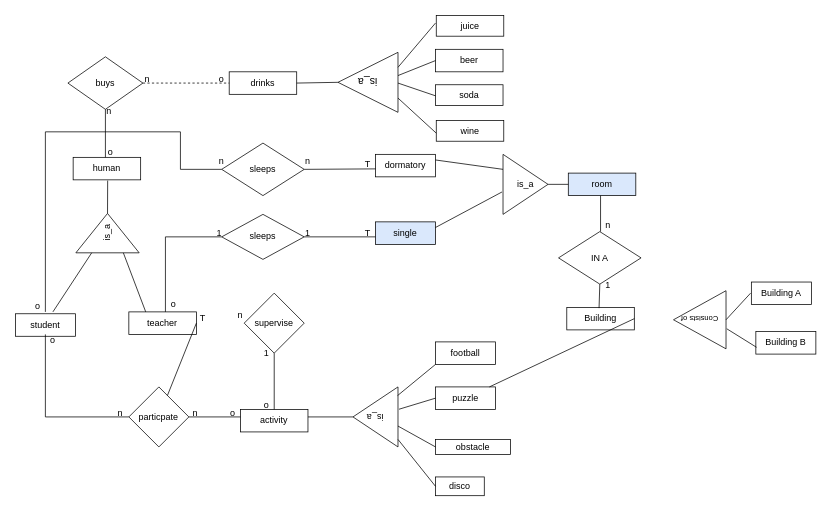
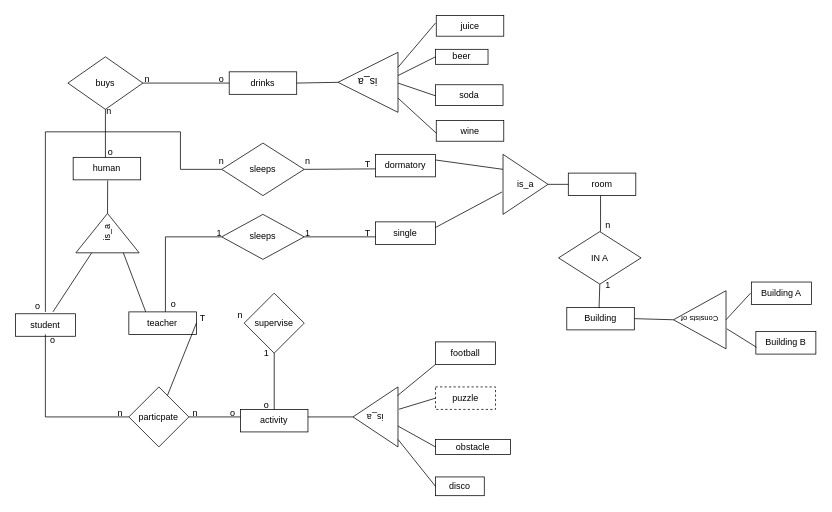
(469, 60) -> (462, 57)
(186, 83) -> (186, 83)
(602, 184) -> (602, 184)
(405, 233) -> (405, 233)
(562, 353) -> (653, 319)
(465, 398) -> (465, 398)
